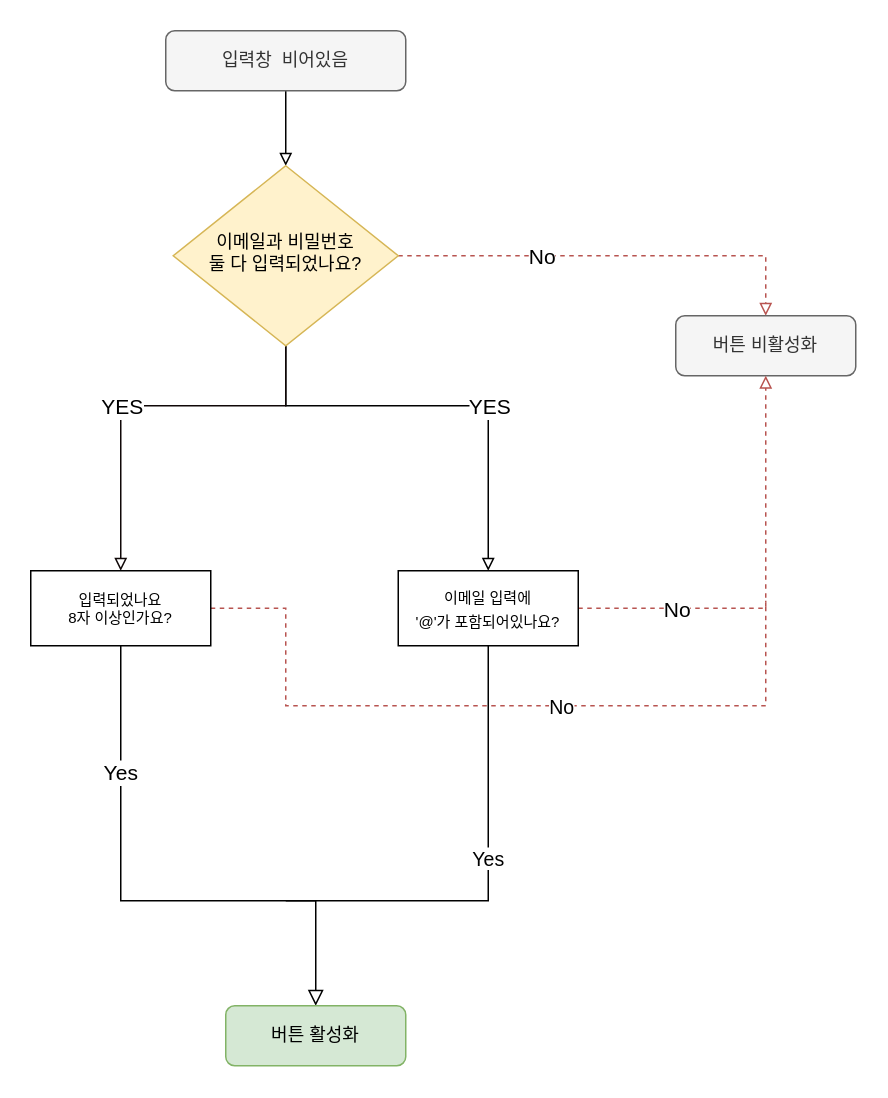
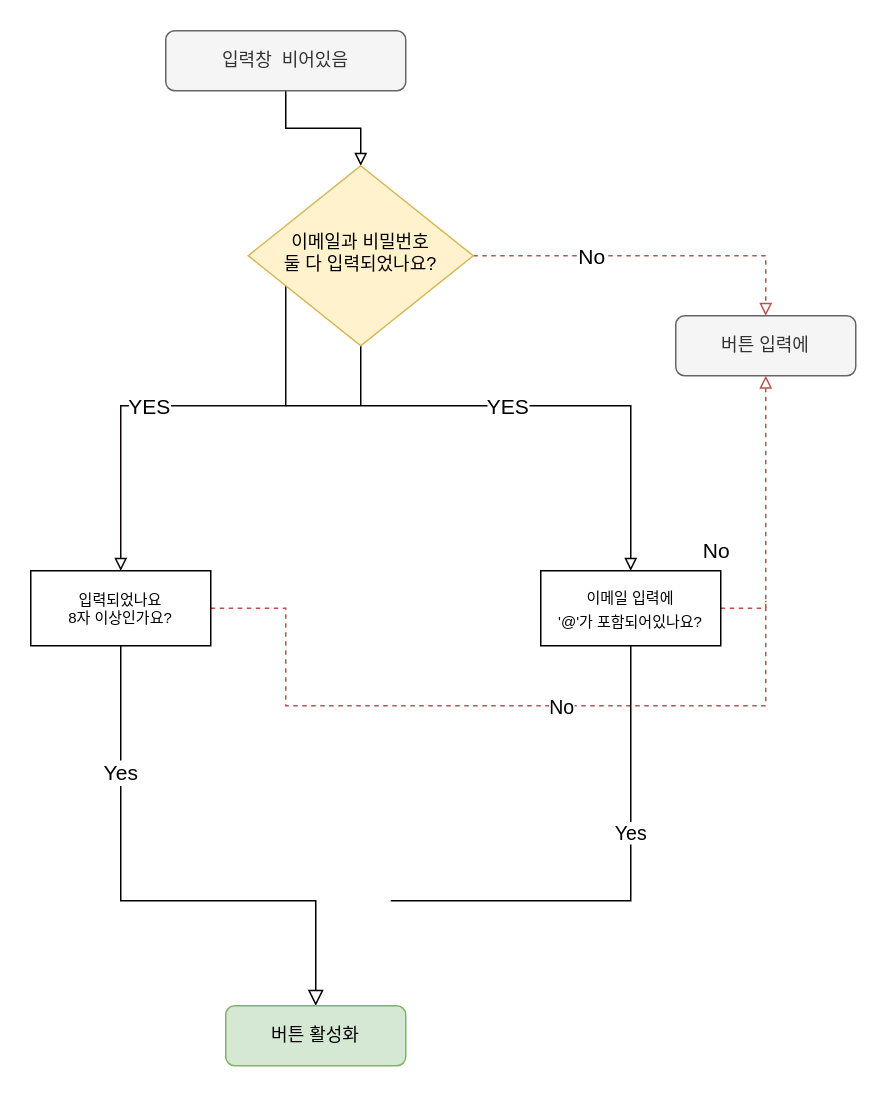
(286, 256) -> (361, 256)
(766, 346) -> (766, 346)
(488, 608) -> (631, 608)
